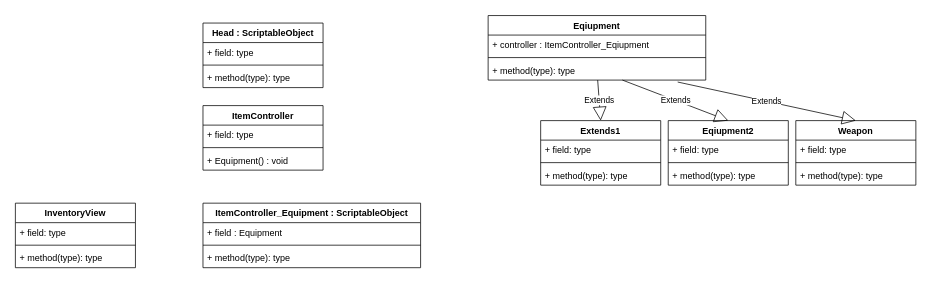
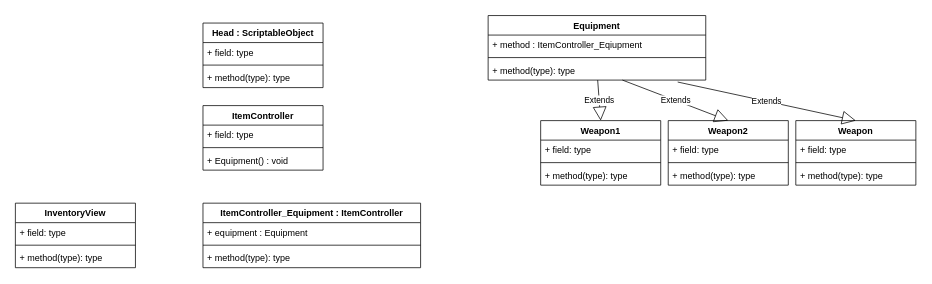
(596, 26) -> (596, 26)
(580, 45) -> (572, 45)
(600, 131) -> (600, 131)
(728, 131) -> (728, 131)
(311, 213) -> (311, 213)
(247, 233) -> (258, 233)
